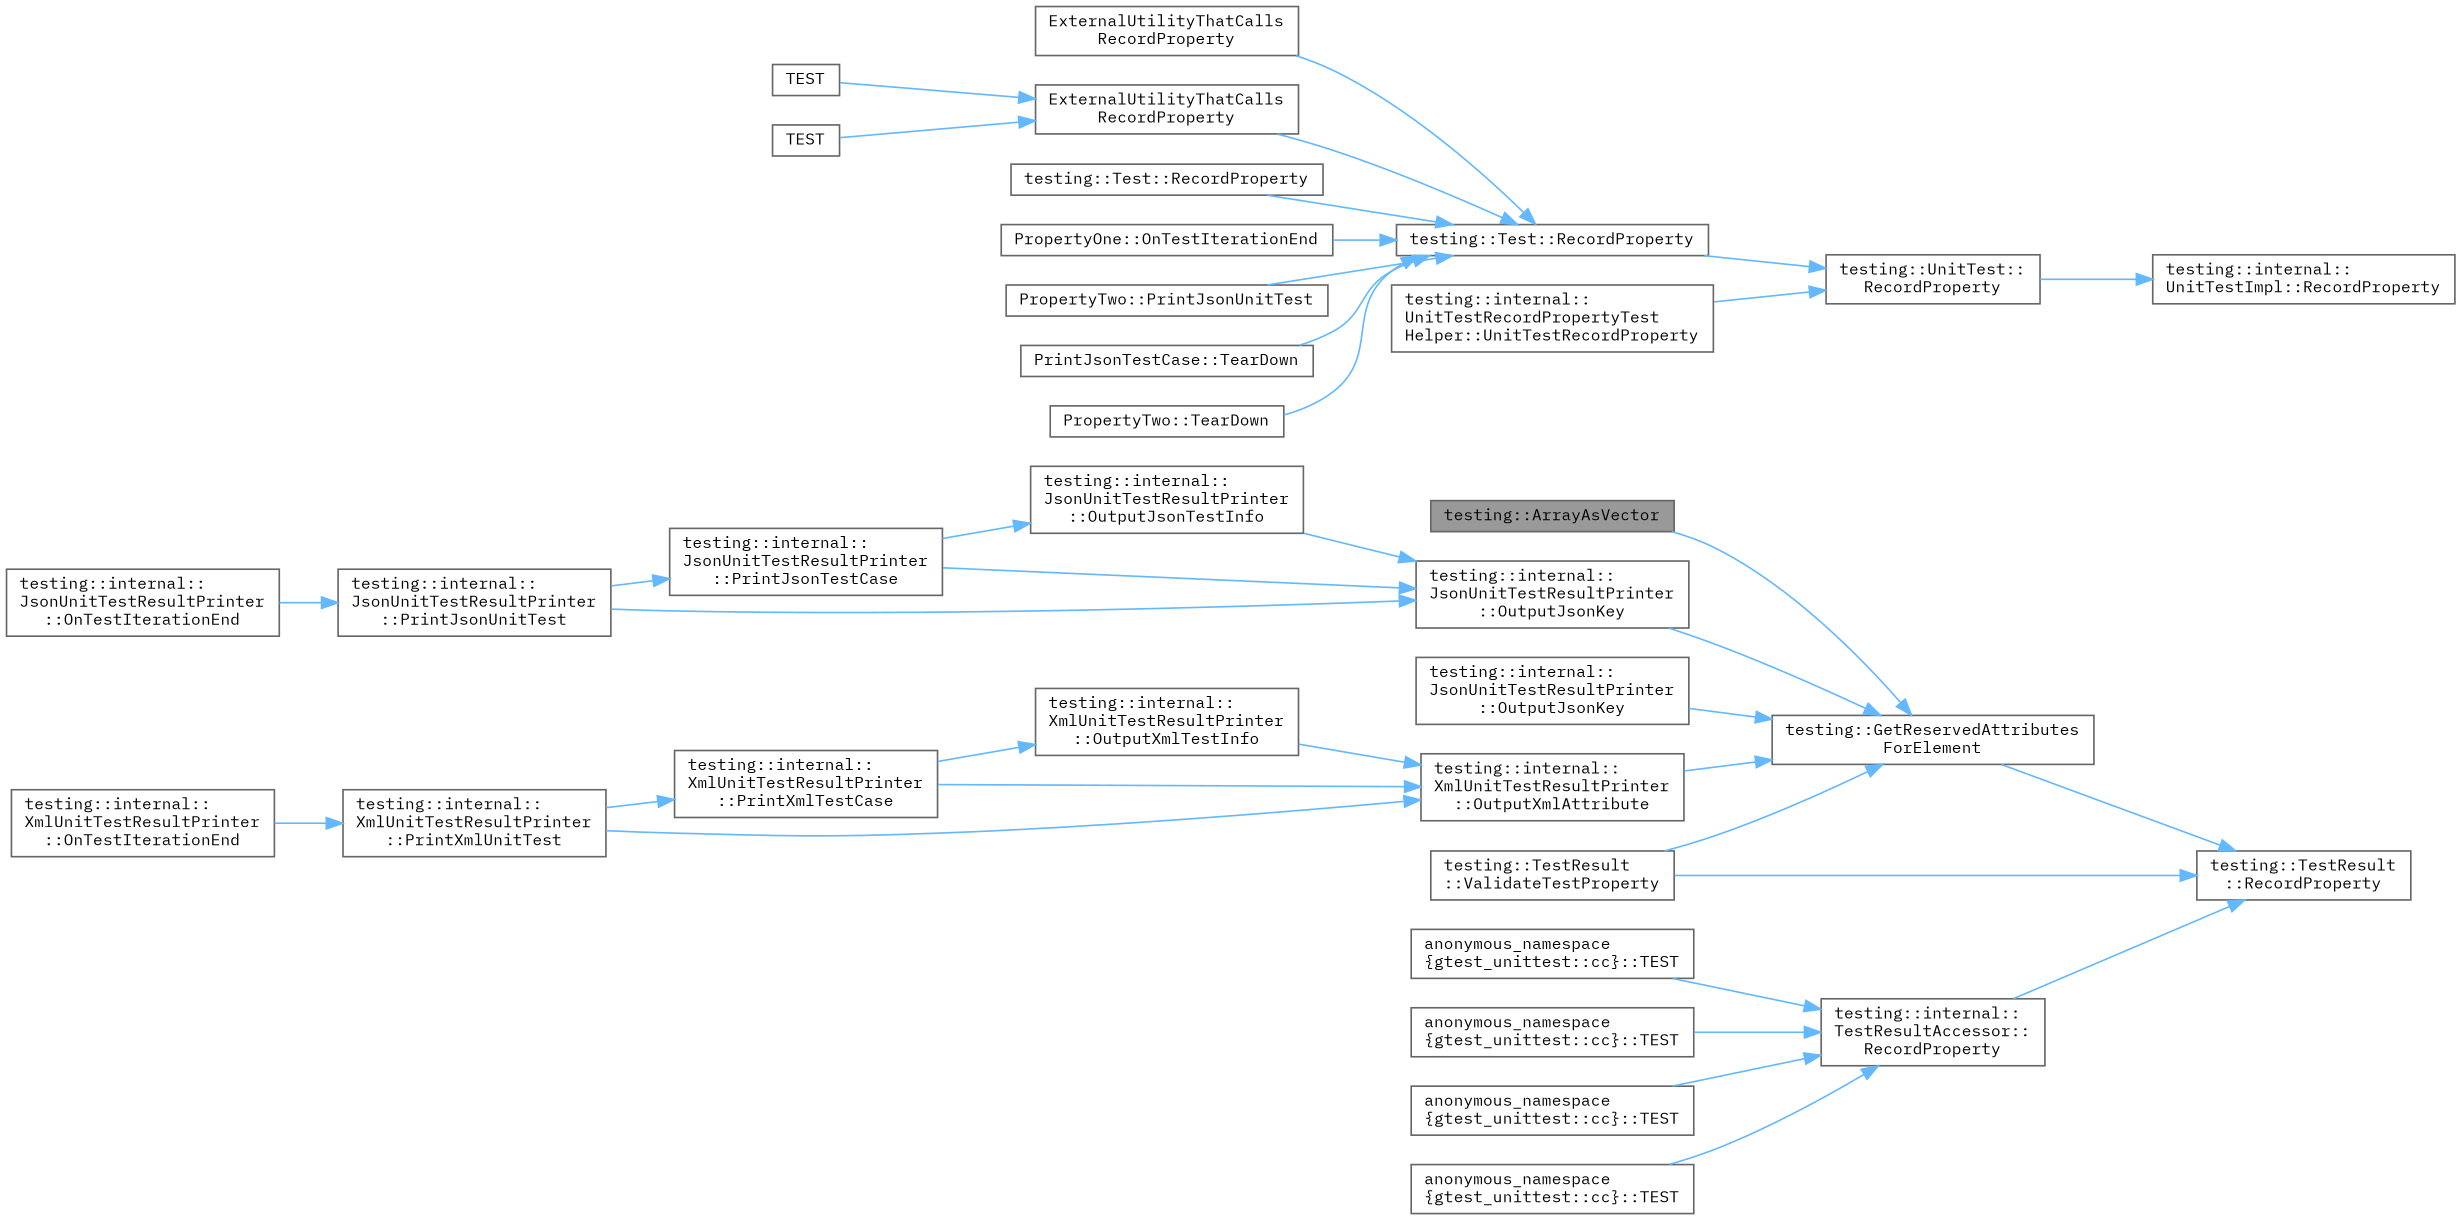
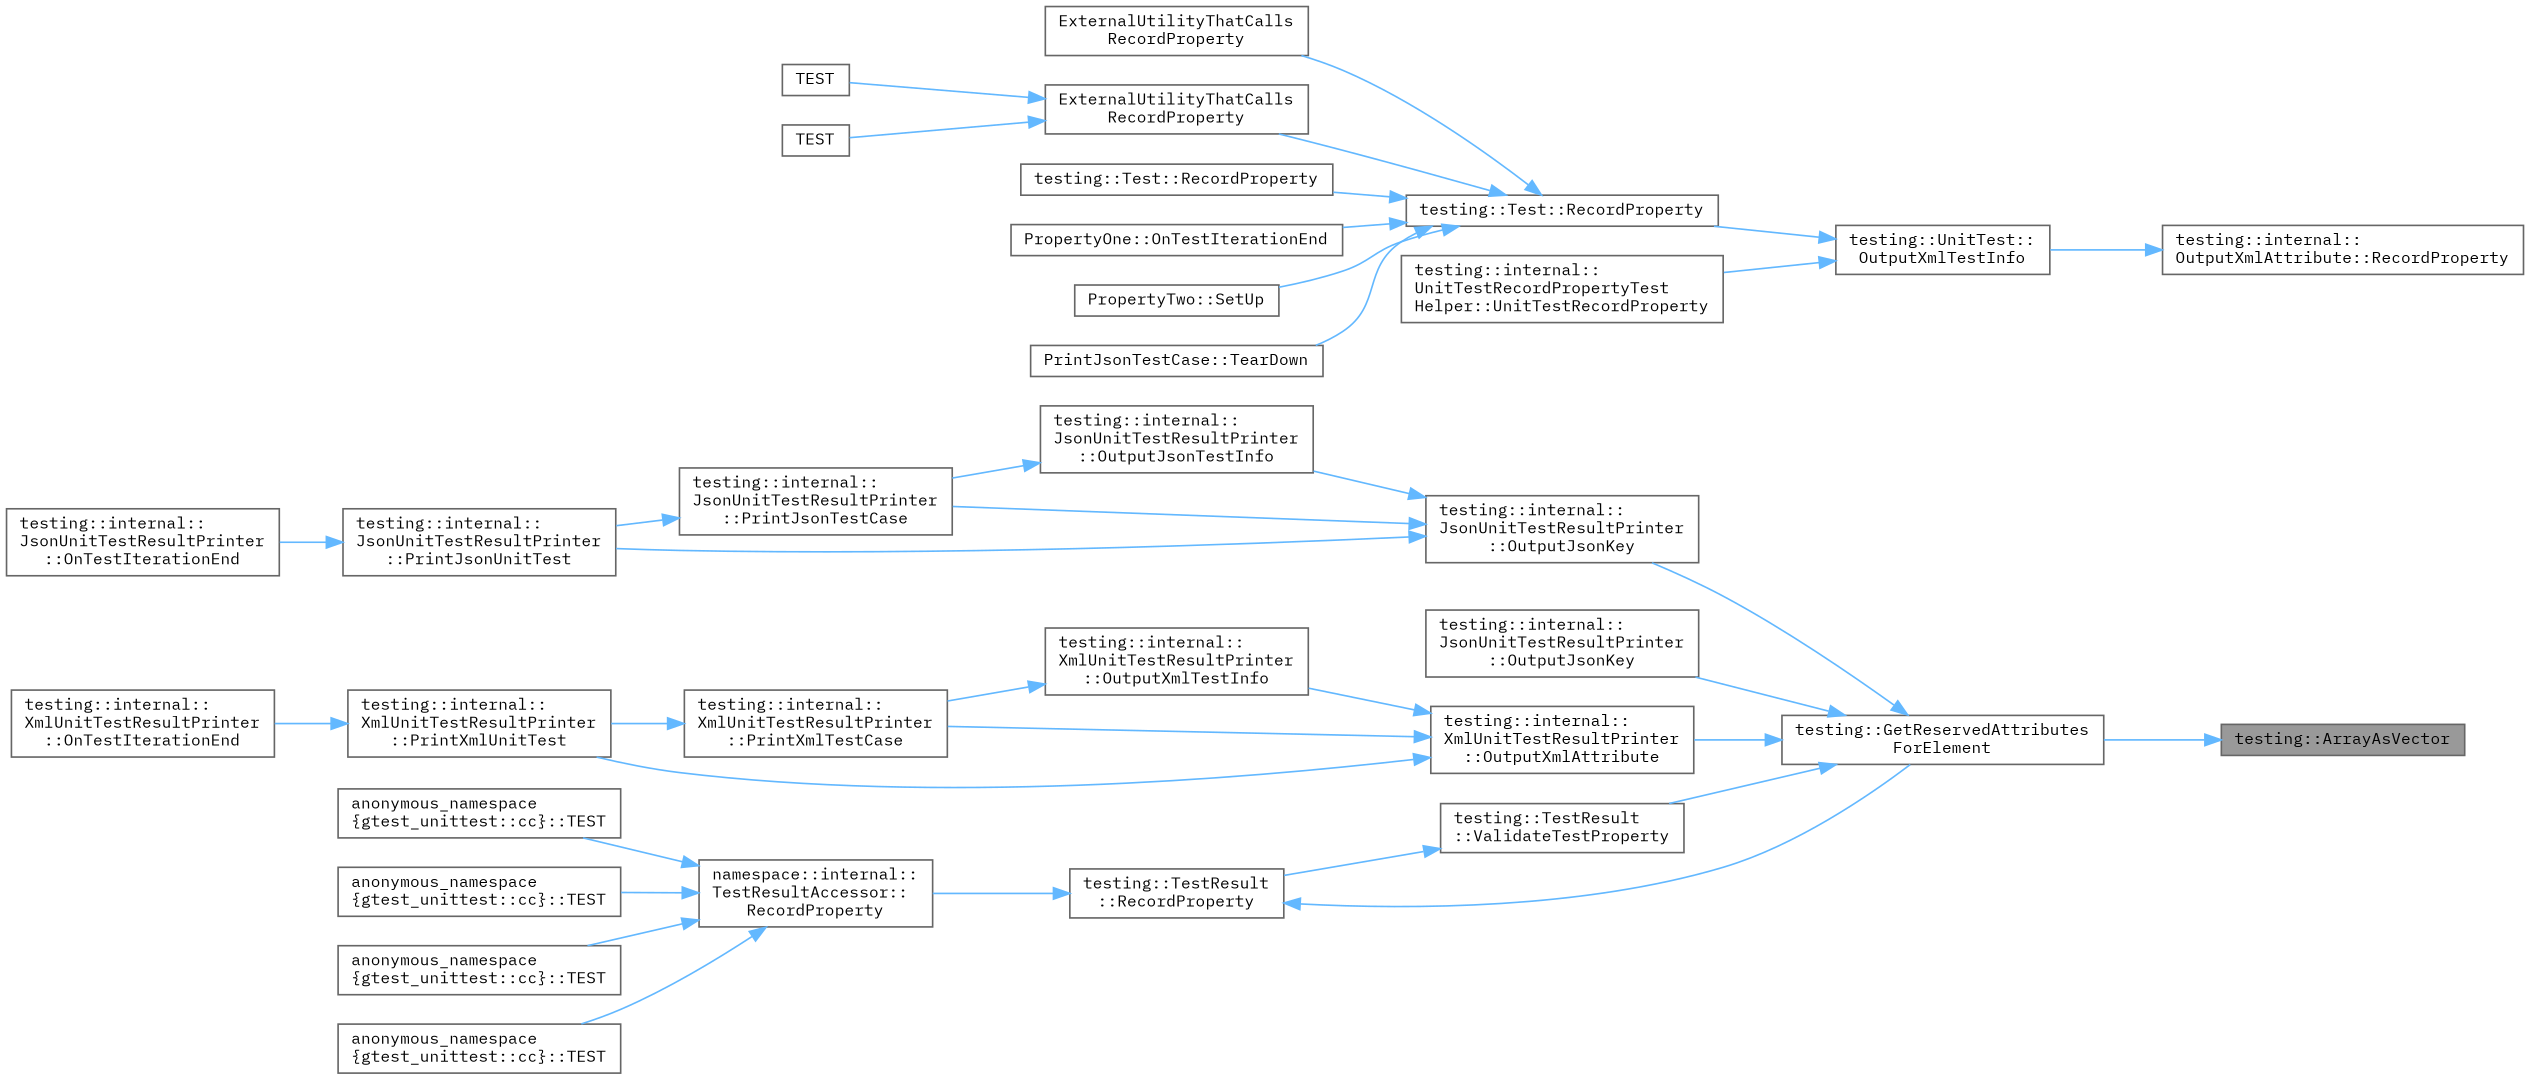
(1933, 279) -> (1943, 250)
(2304, 279) -> (2343, 250)
(1167, 301) -> (1177, 301)
(1167, 421) -> none
(1797, 602) -> (2154, 740)
(1927, 875) -> (1354, 863)
(1933, 1032) -> (816, 893)
